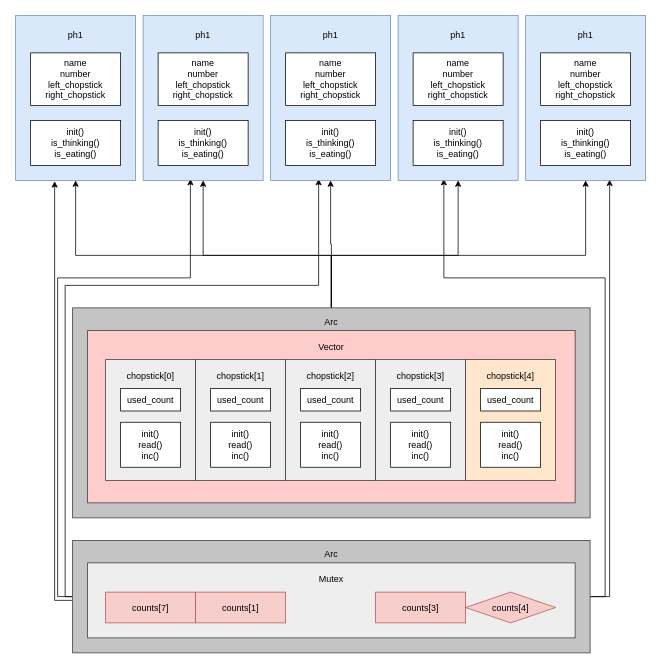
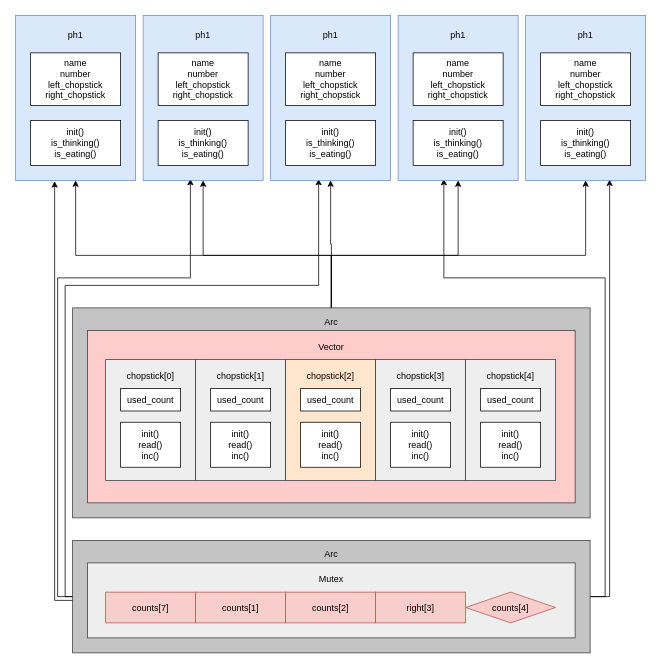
(330, 420) -> (330, 420)
(510, 420) -> (510, 420)
none -> (330, 608)
(420, 609) -> (420, 609)
